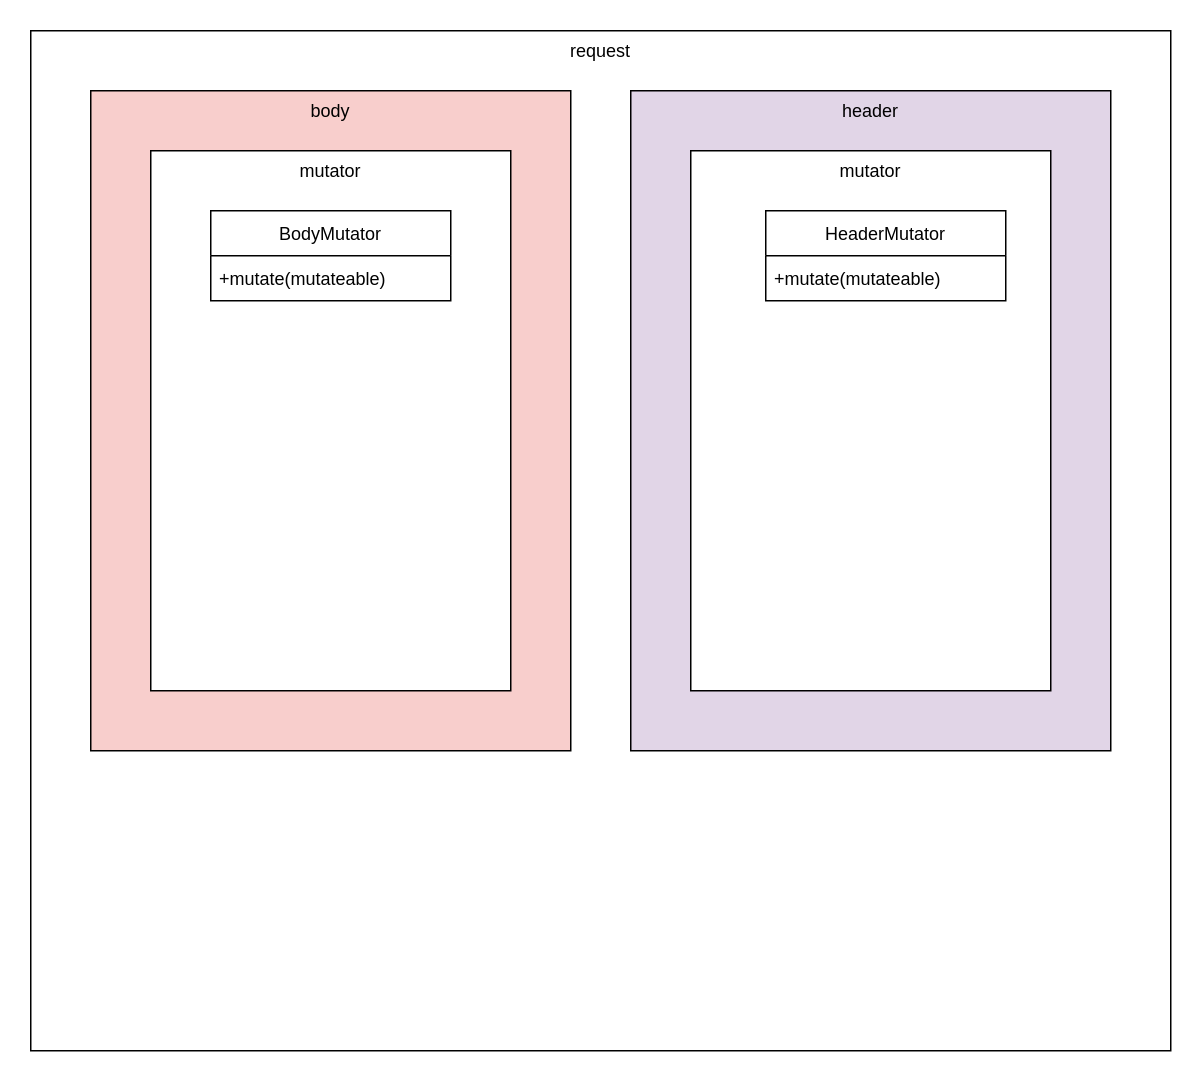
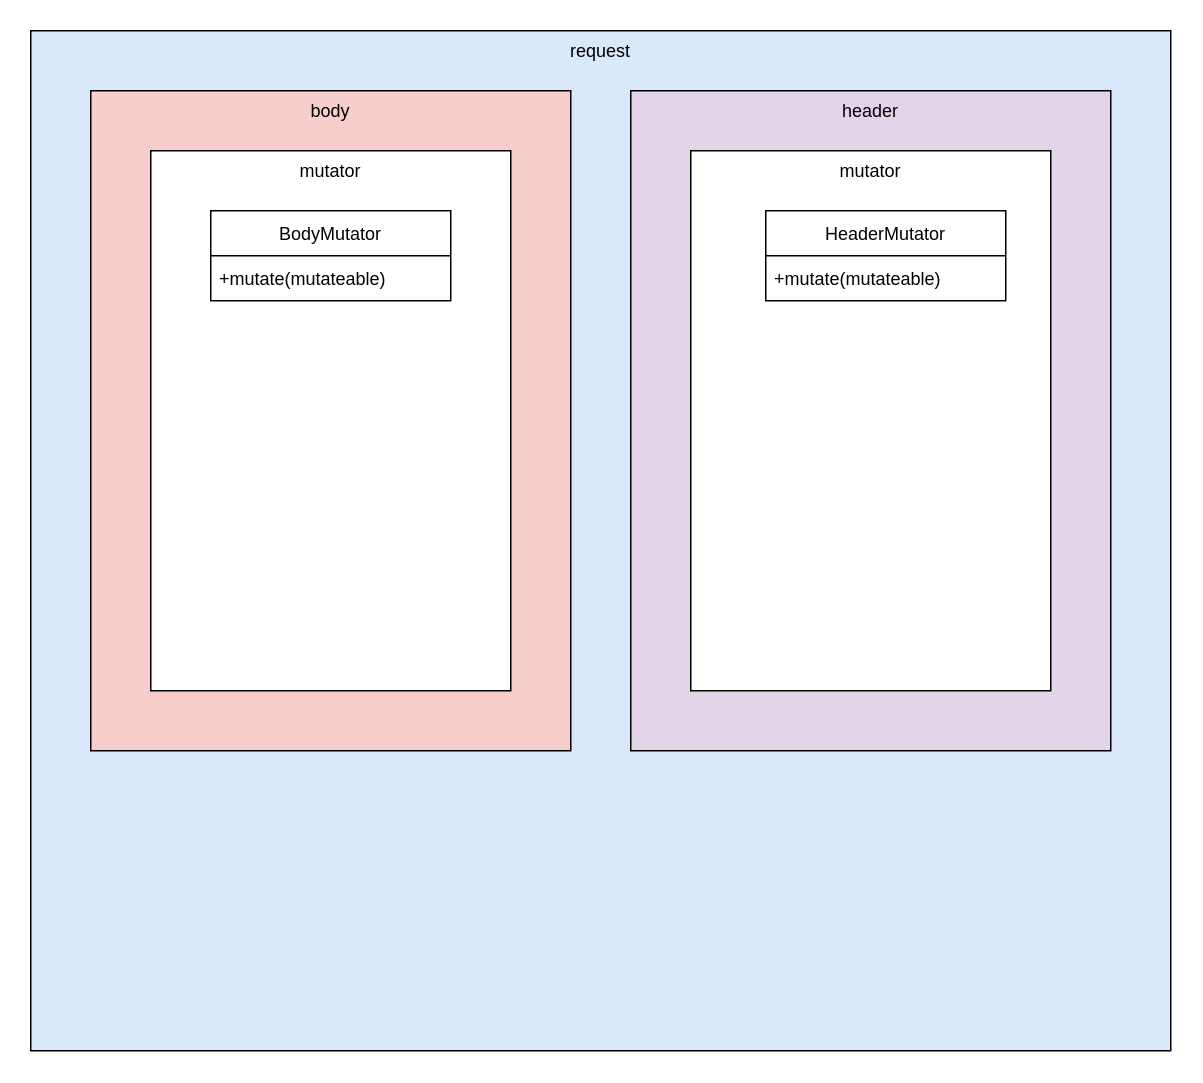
(601, 541) -> (601, 541)
